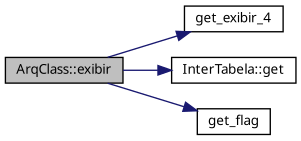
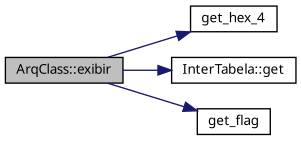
(234, 19) -> (234, 19)
